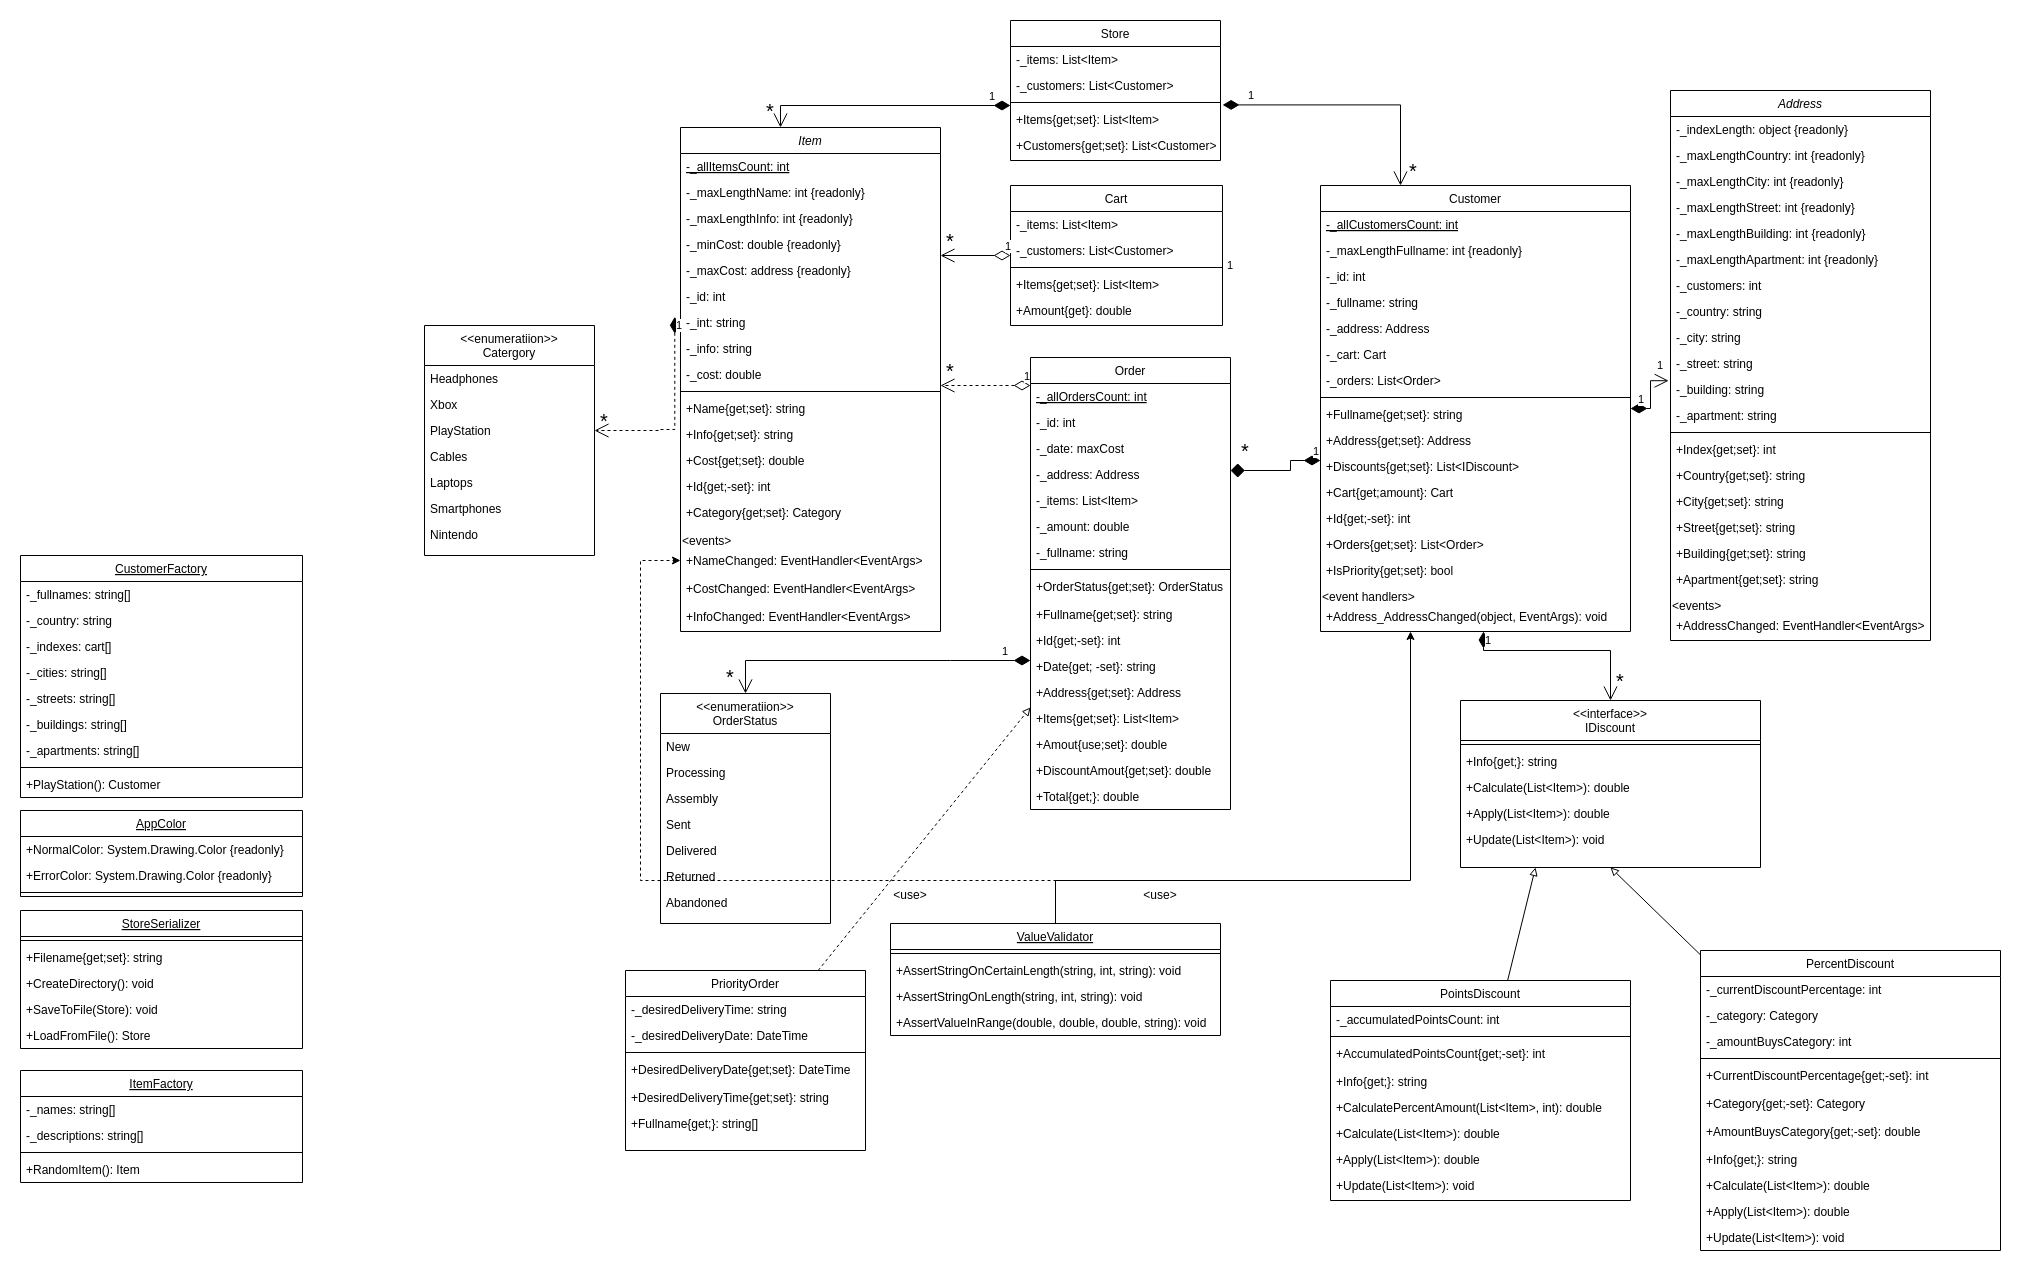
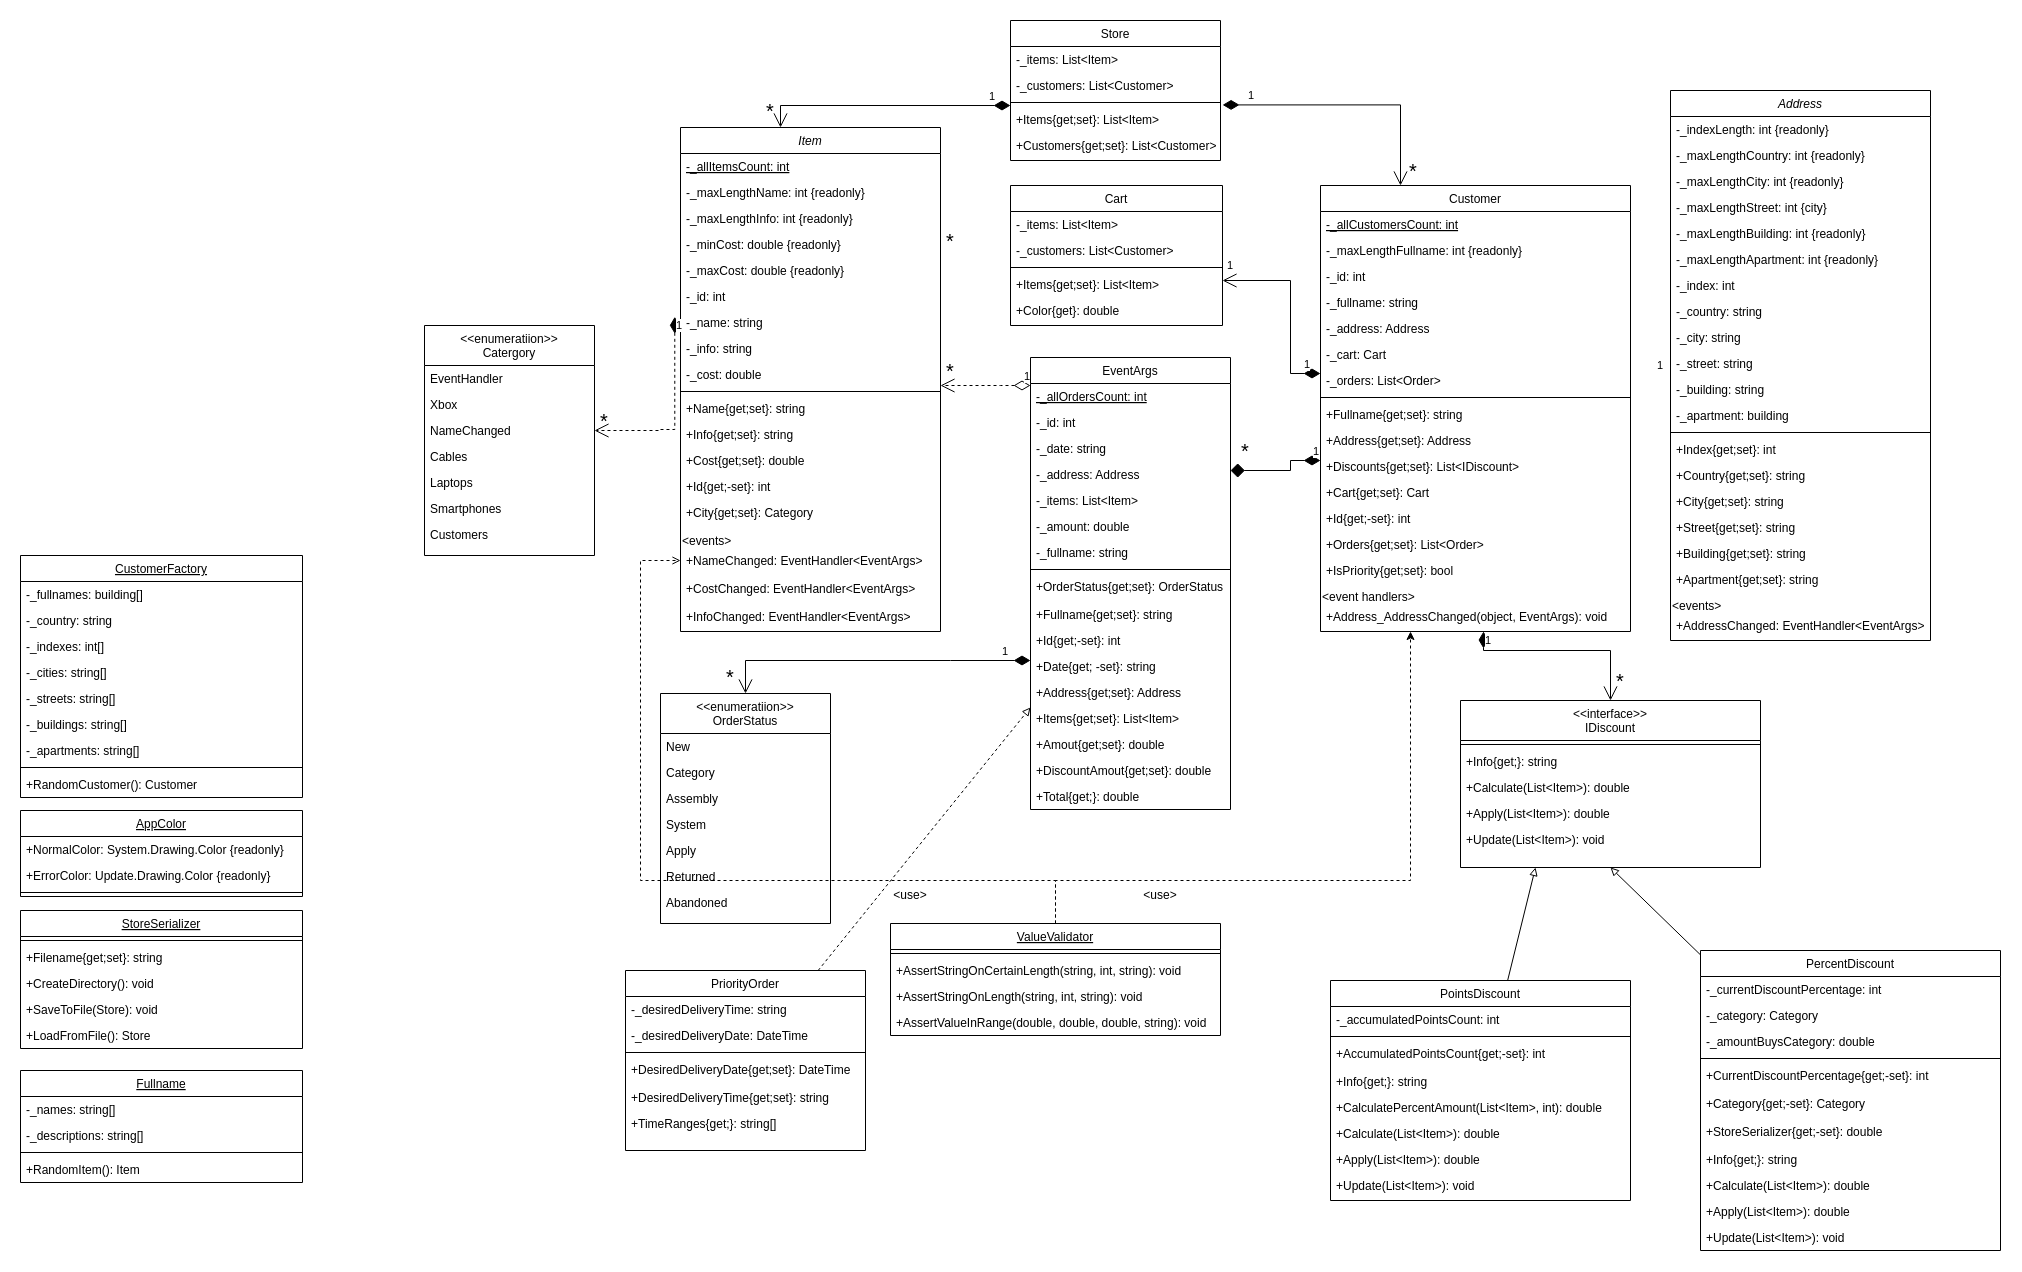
(1776, 130) -> (1764, 130)
(1779, 208) -> (1766, 208)
(969, 256) -> none
(777, 271) -> (772, 271)
(1725, 286) -> (1710, 286)
none -> (1291, 302)
(1079, 311) -> (1074, 311)
(723, 323) -> (728, 323)
(1130, 371) -> (1130, 371)
(464, 379) -> (469, 379)
(1651, 389) -> none
(1735, 416) -> (1739, 416)
(464, 431) -> (467, 431)
(1083, 449) -> (1078, 449)
(1399, 493) -> (1389, 493)
(775, 513) -> (760, 513)
(455, 535) -> (460, 535)
(672, 561) -> (674, 561)
(89, 595) -> (92, 595)
(78, 647) -> (74, 647)
(1107, 745) -> (1107, 745)
(698, 773) -> (693, 773)
(100, 785) -> (114, 785)
(679, 825) -> (686, 825)
(693, 851) -> (681, 851)
(160, 876) -> (160, 876)
(1355, 881) -> (1355, 881)
(1785, 1042) -> (1795, 1042)
(161, 1084) -> (161, 1084)
(706, 1124) -> (714, 1124)
(1824, 1132) -> (1809, 1132)
